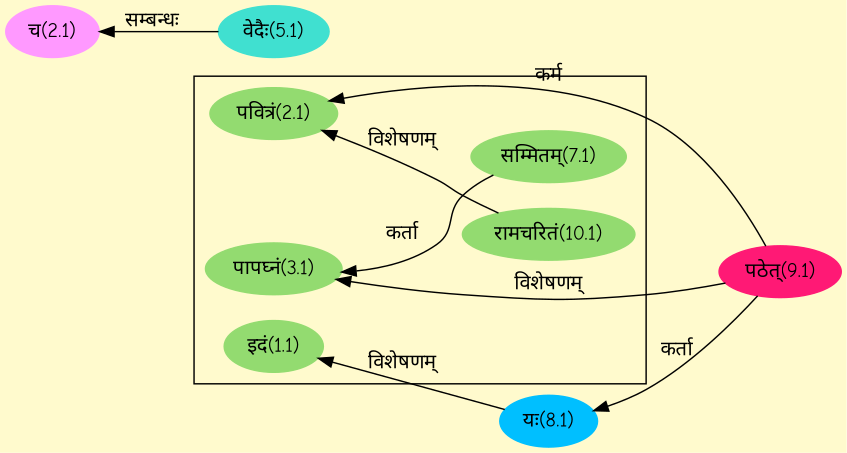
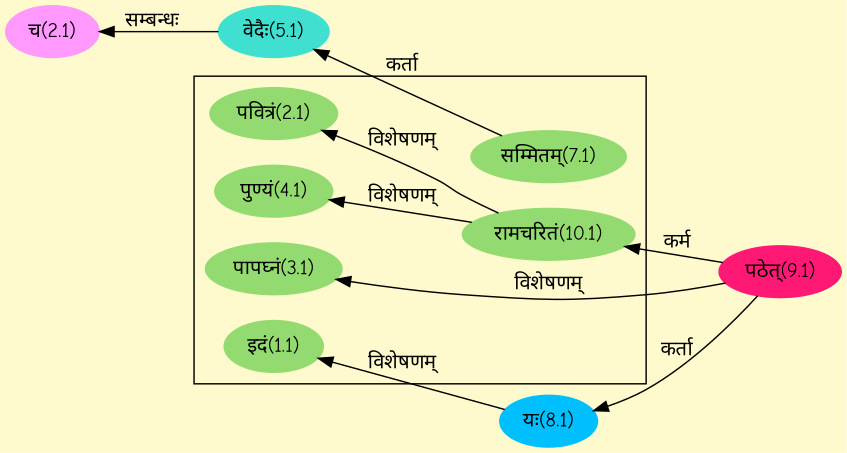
(585, 98) -> (681, 256)
none -> (274, 191)
(440, 242) -> (415, 96)
